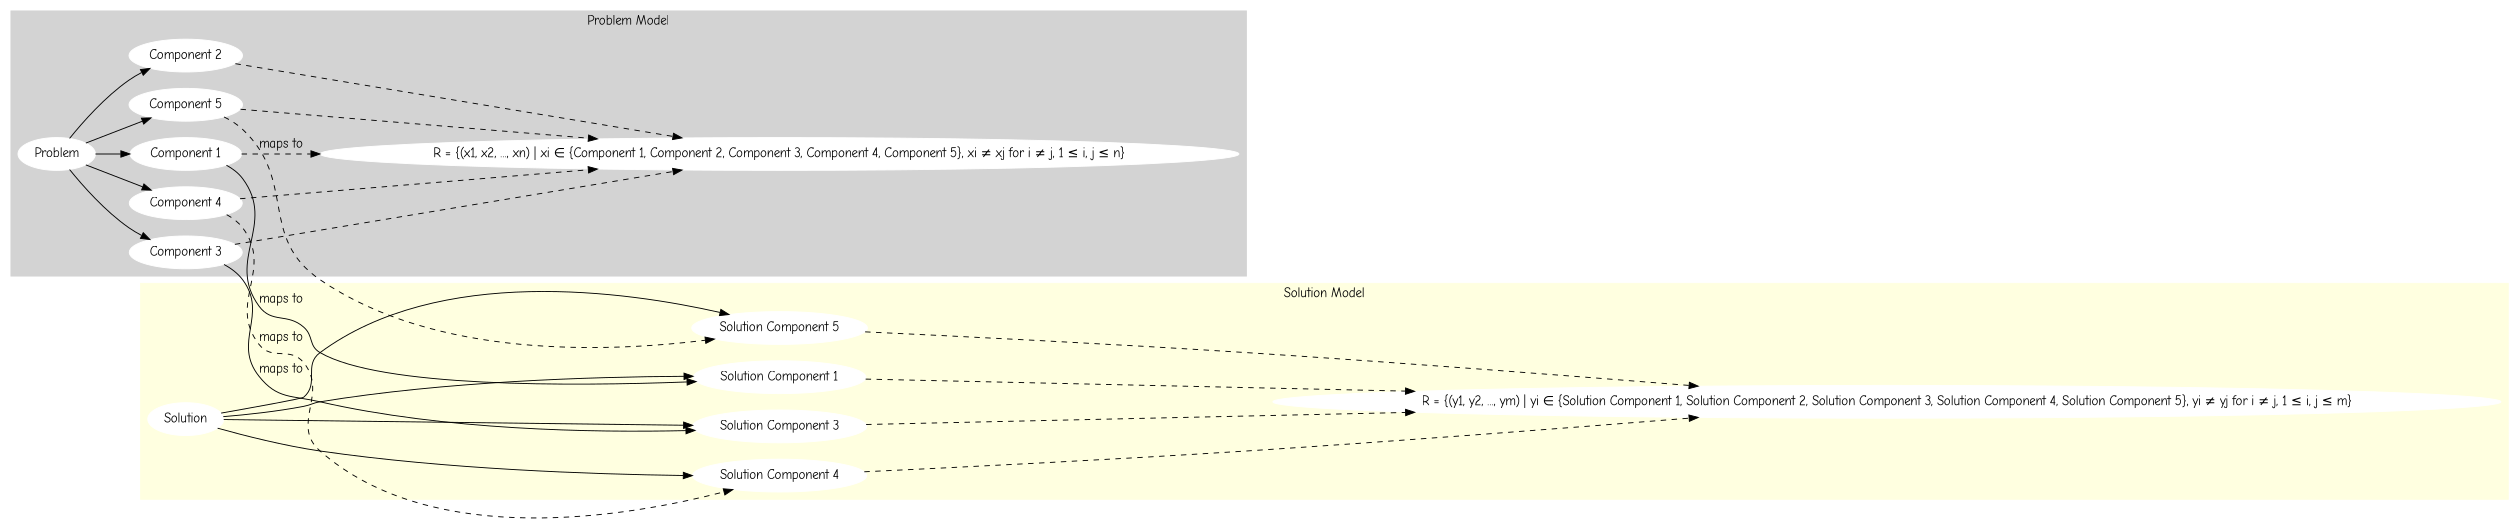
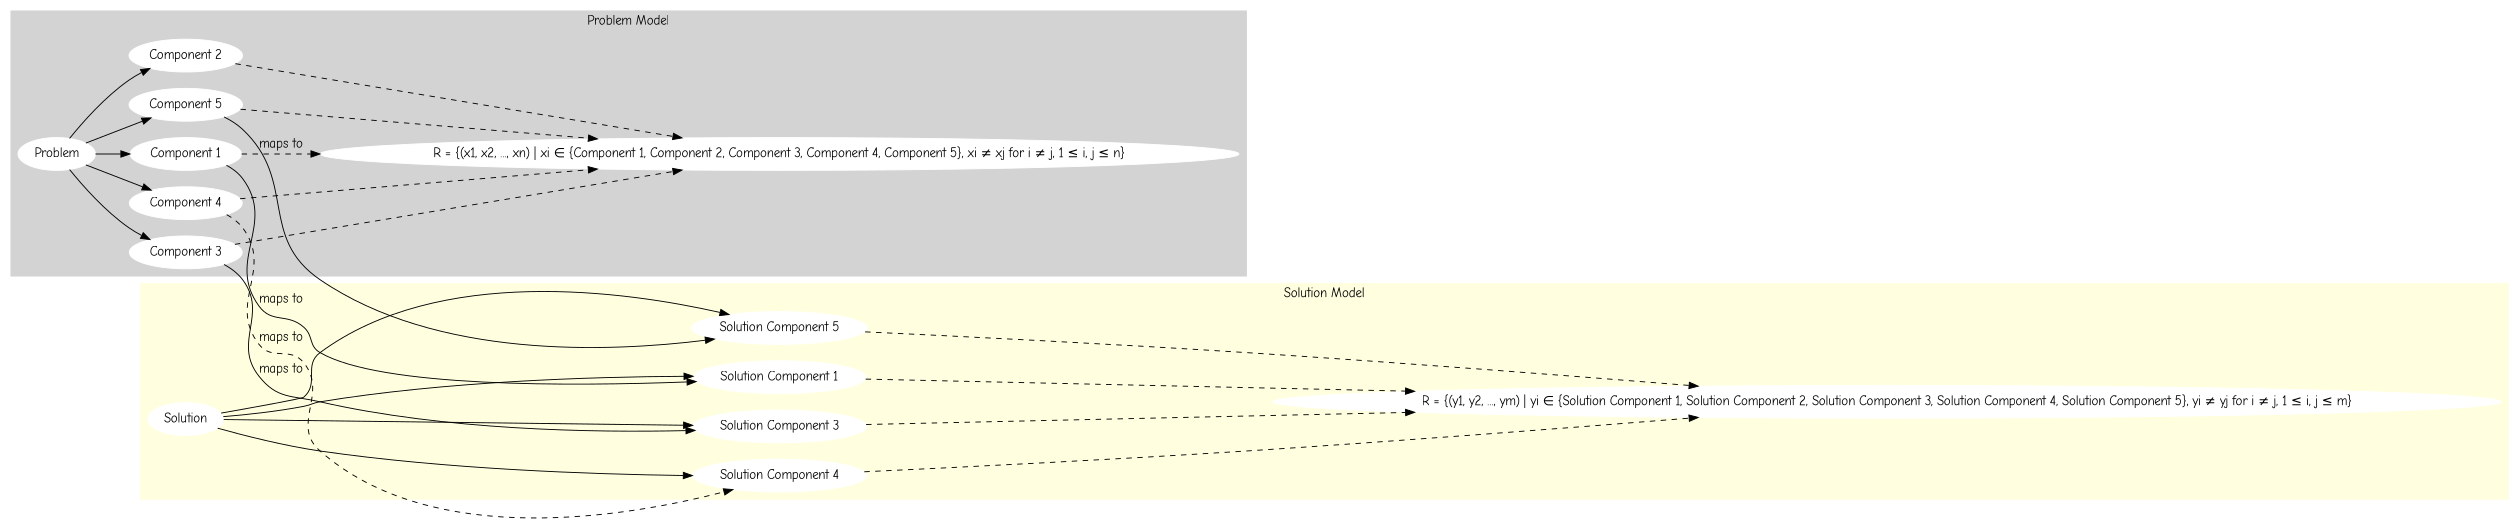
(411, 323) -> (411, 323)
